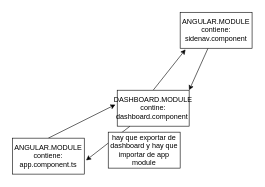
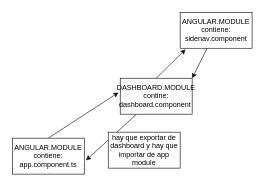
(153, 108) -> (156, 96)
